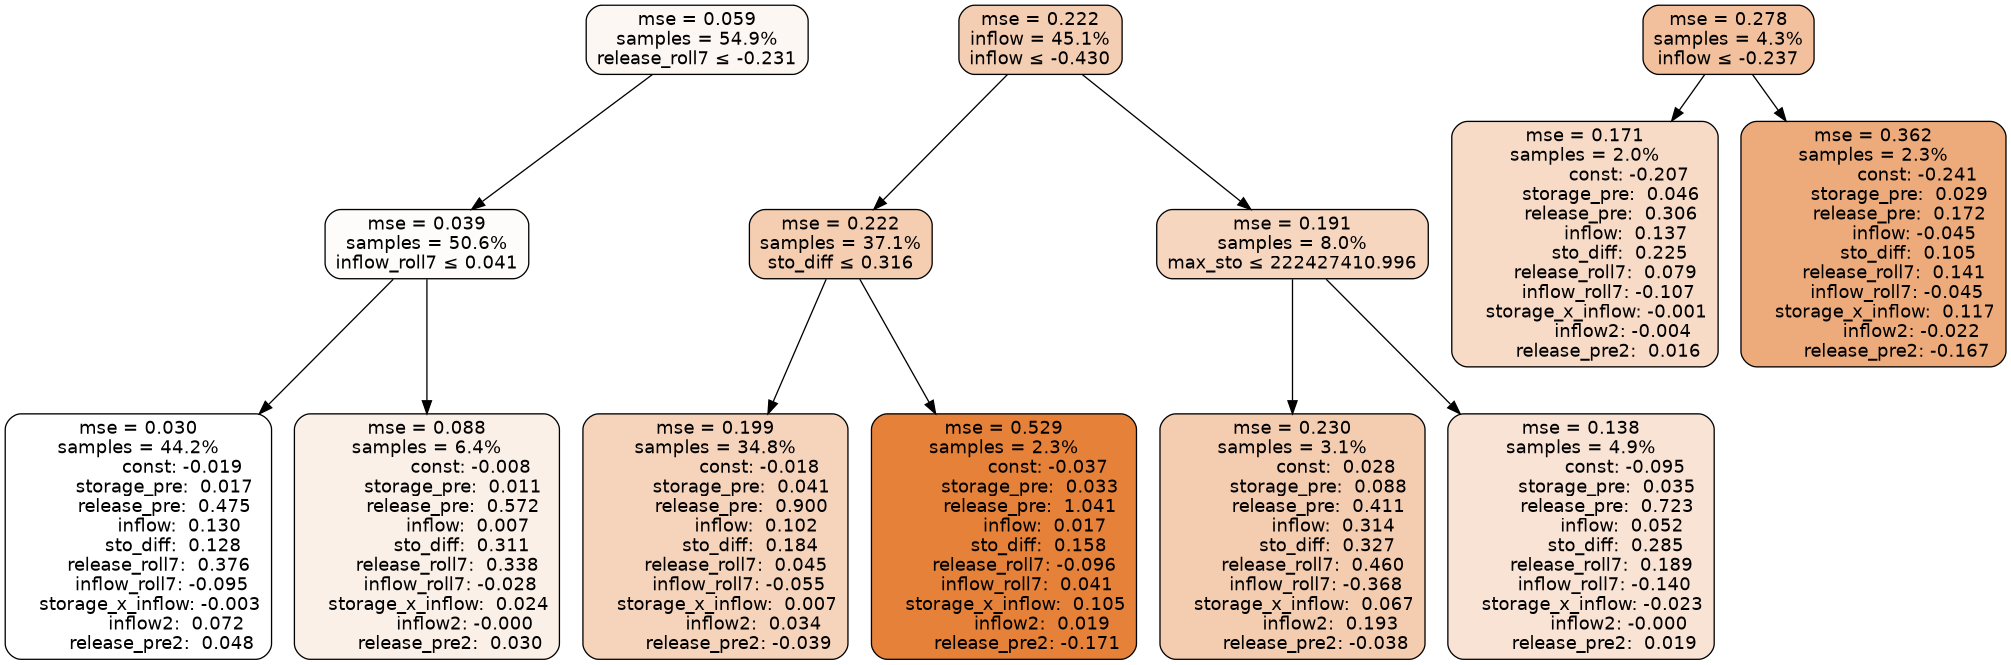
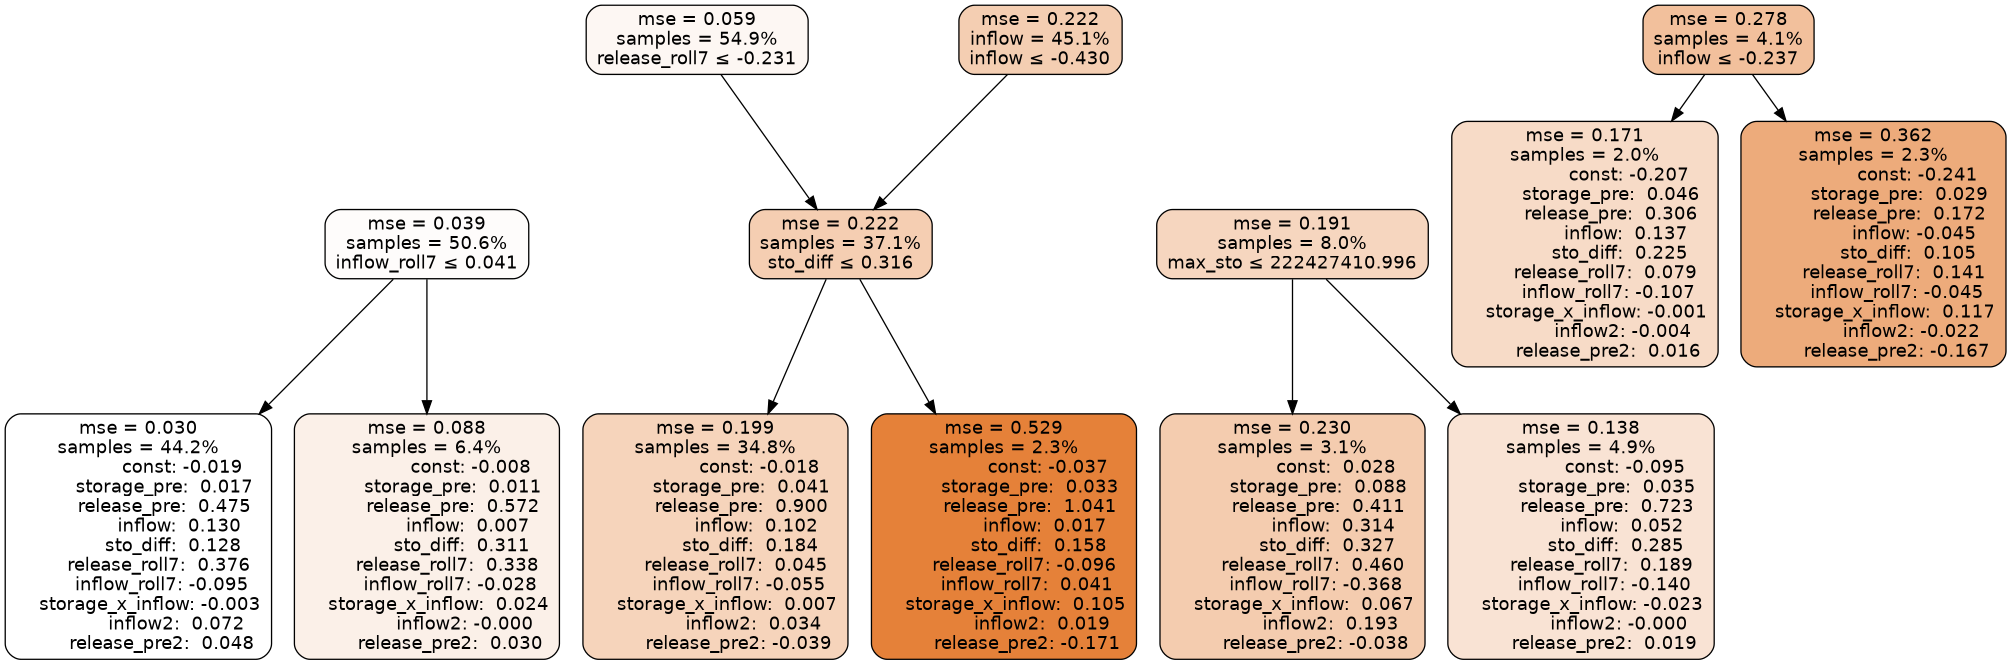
(1729, 40) -> (1729, 40)
(568, 138) -> (765, 136)
(1161, 138) -> none
